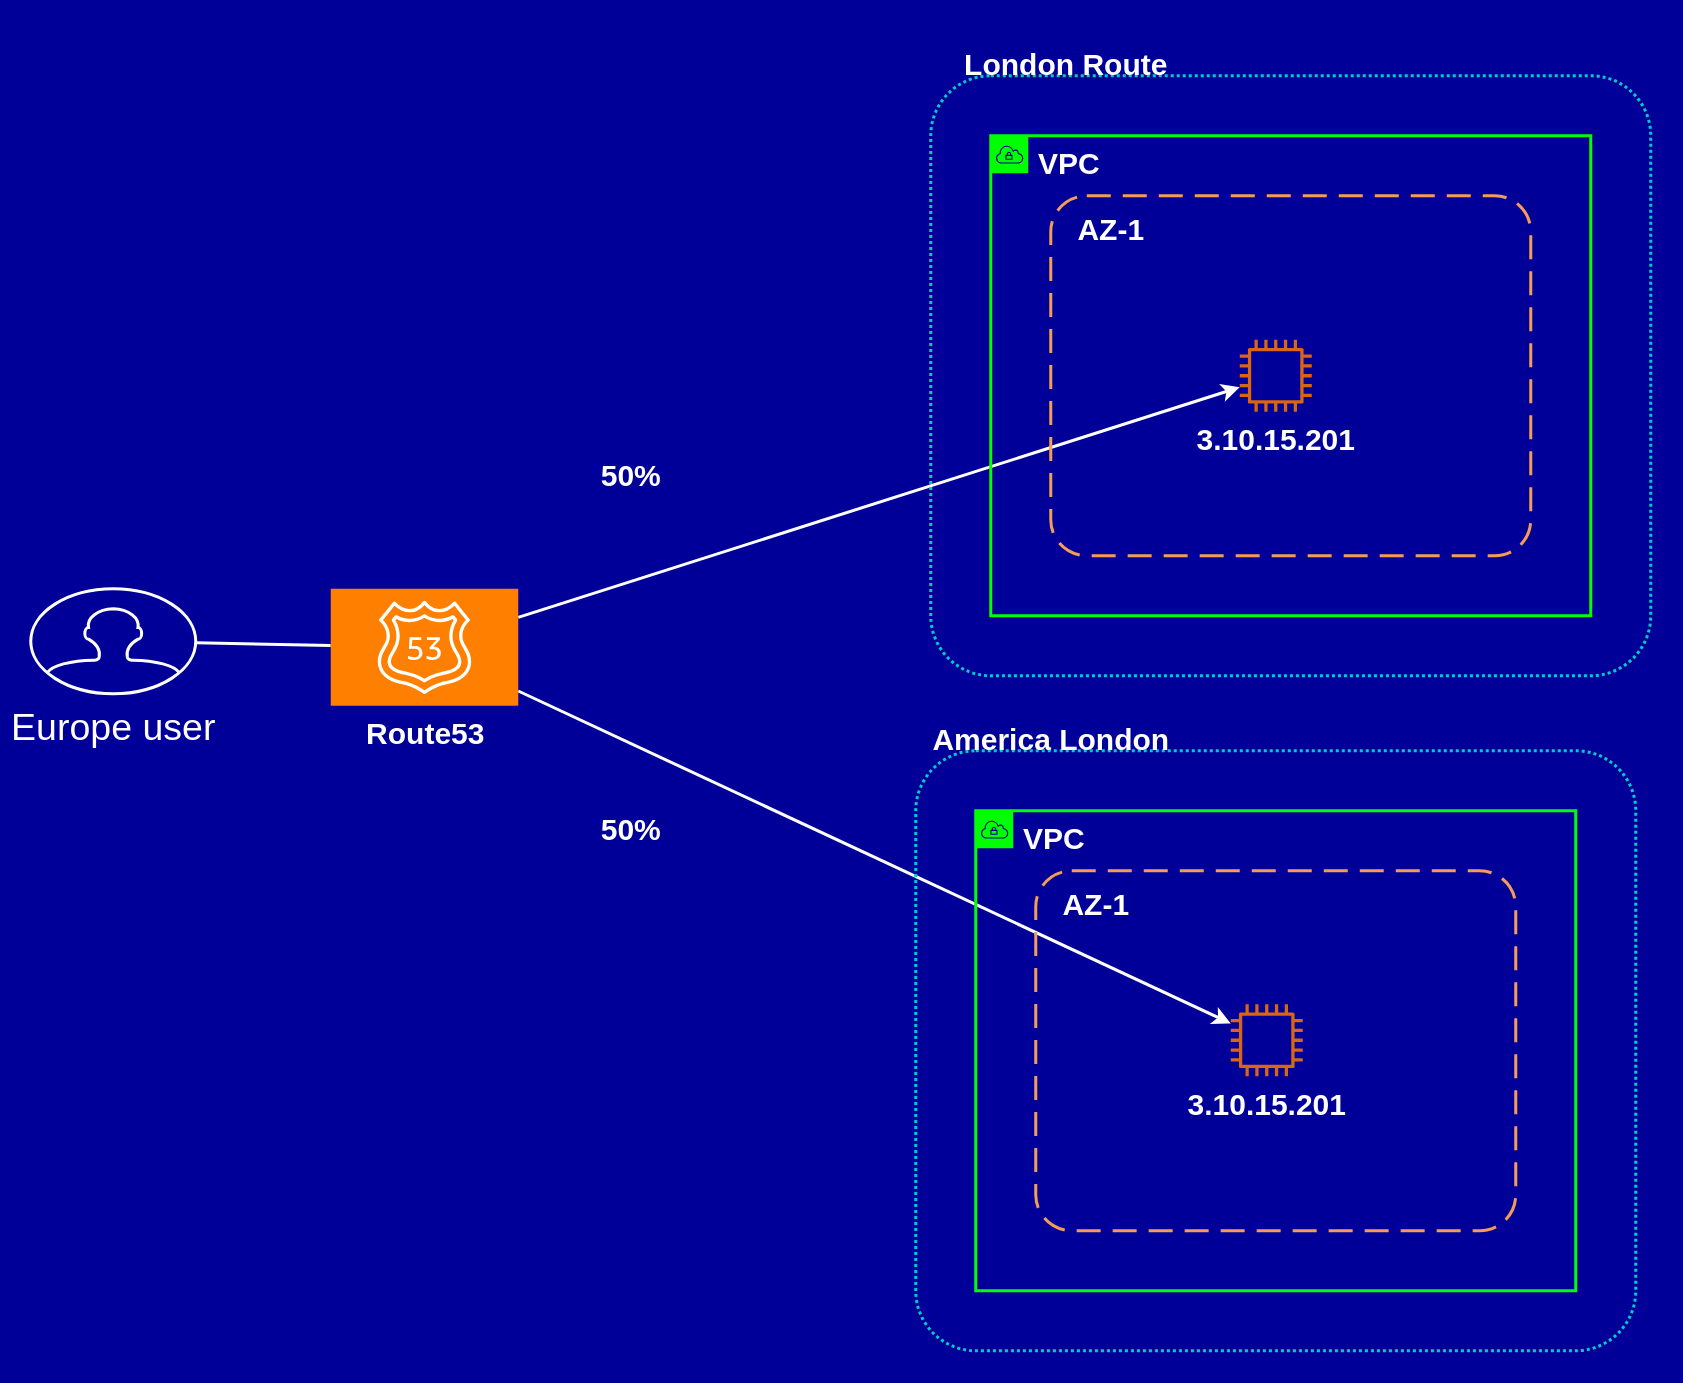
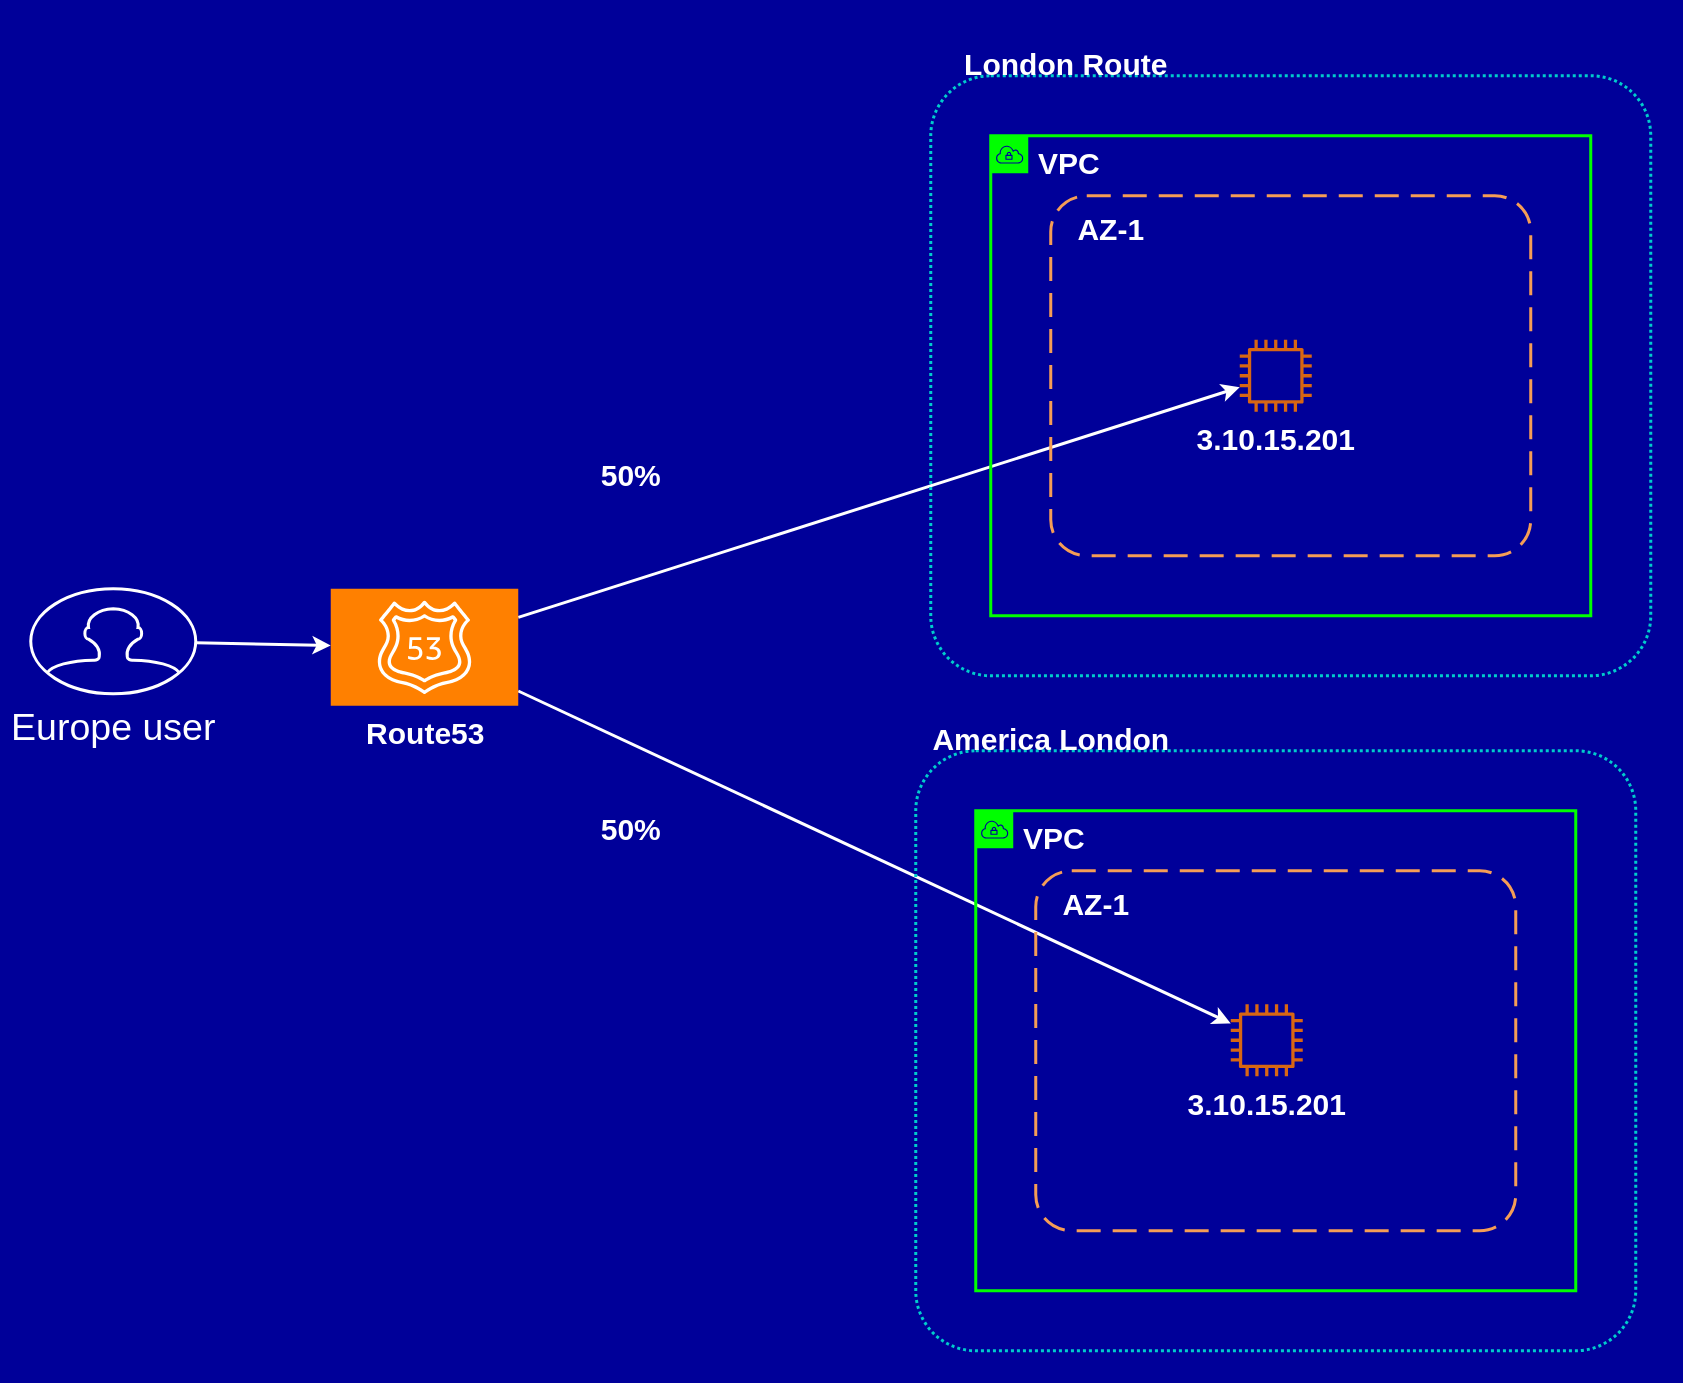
(322, 645) -> (316, 645)
